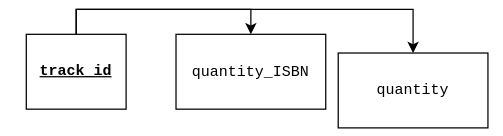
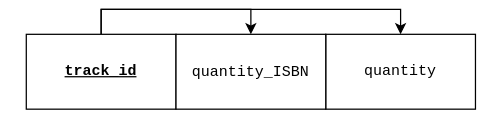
(76, 72) -> (101, 72)
(413, 91) -> (401, 72)
